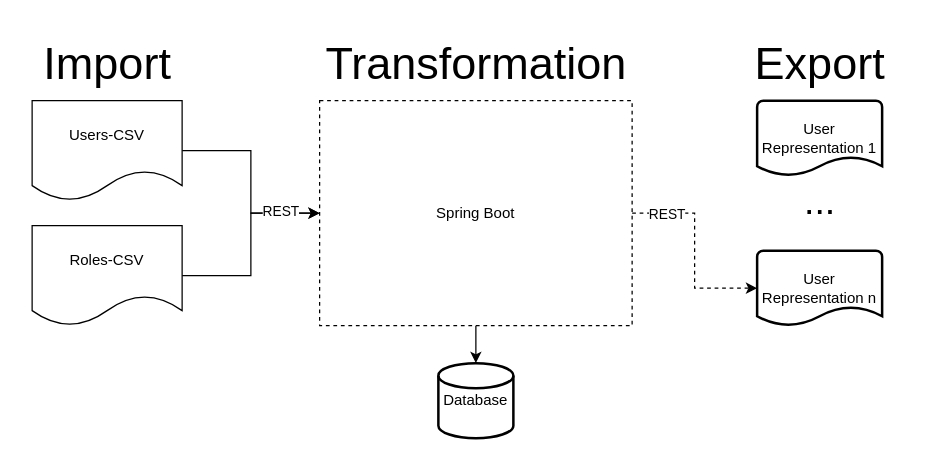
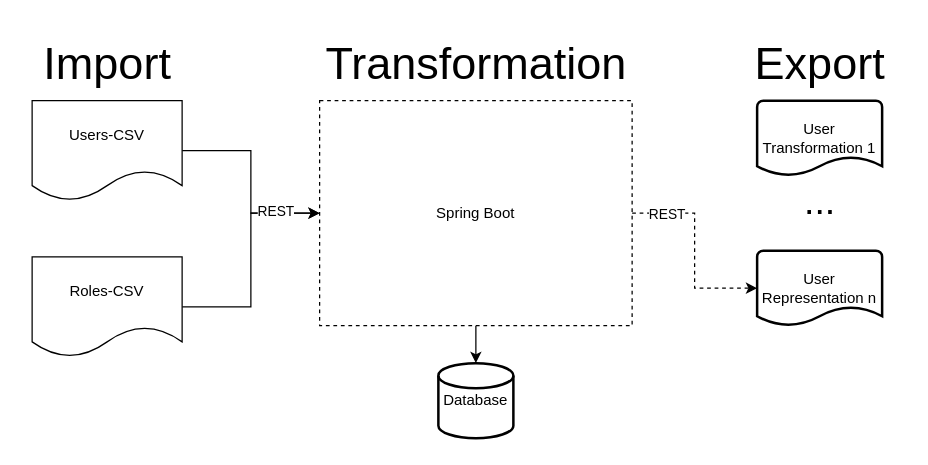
(819, 138) -> (819, 138)
(107, 276) -> (107, 307)
